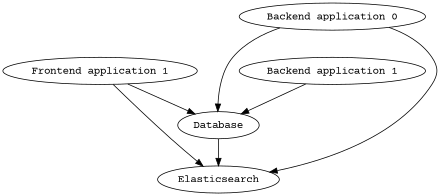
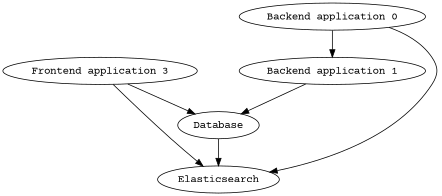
(235, 55) -> (332, 40)
(100, 71) -> (100, 71)
